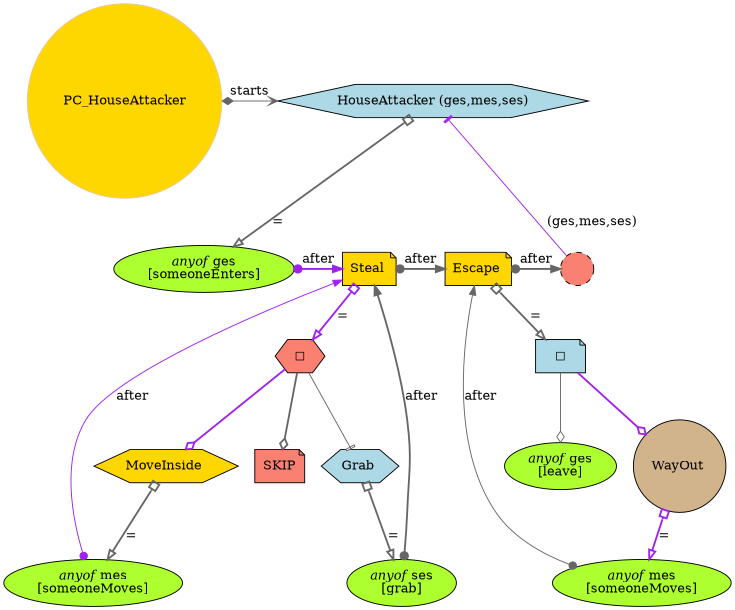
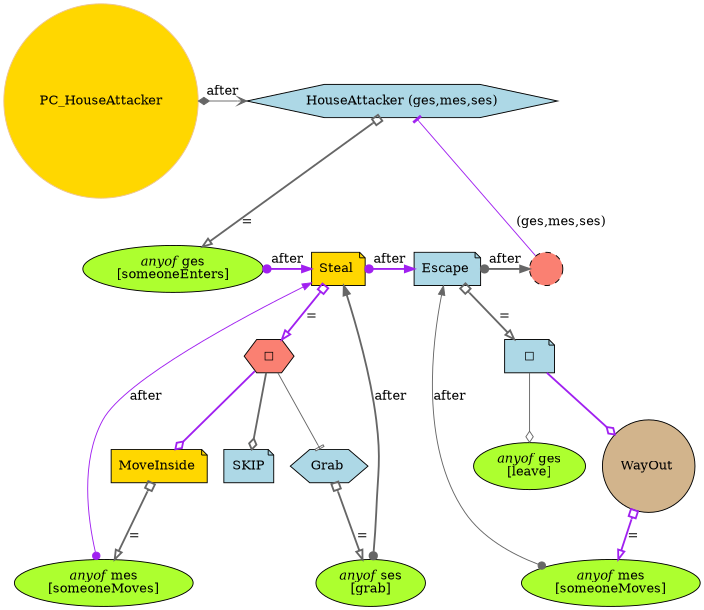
(250, 91) -> (223, 91)
(420, 269) -> (389, 269)
(478, 269) -> (447, 269)
(166, 466) -> (159, 466)
(280, 466) -> (249, 466)
